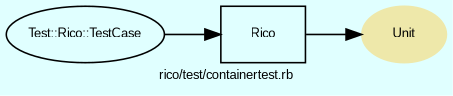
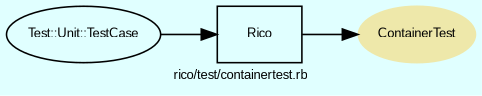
(85, 34) -> (84, 34)
(404, 34) -> (417, 34)
